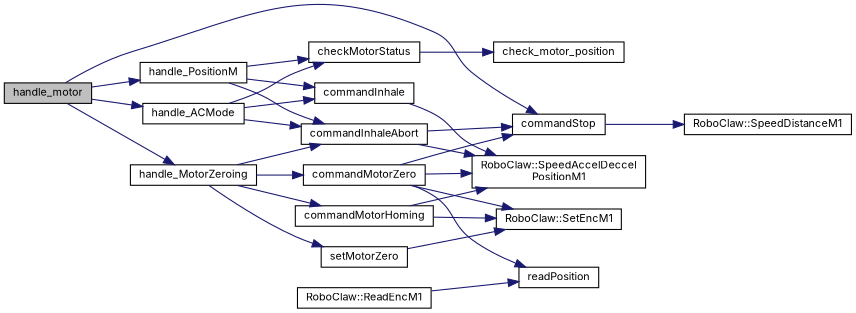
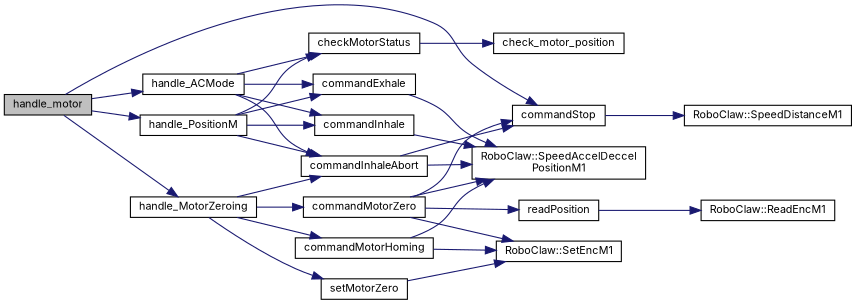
none -> (364, 84)
(470, 287) -> (644, 210)
